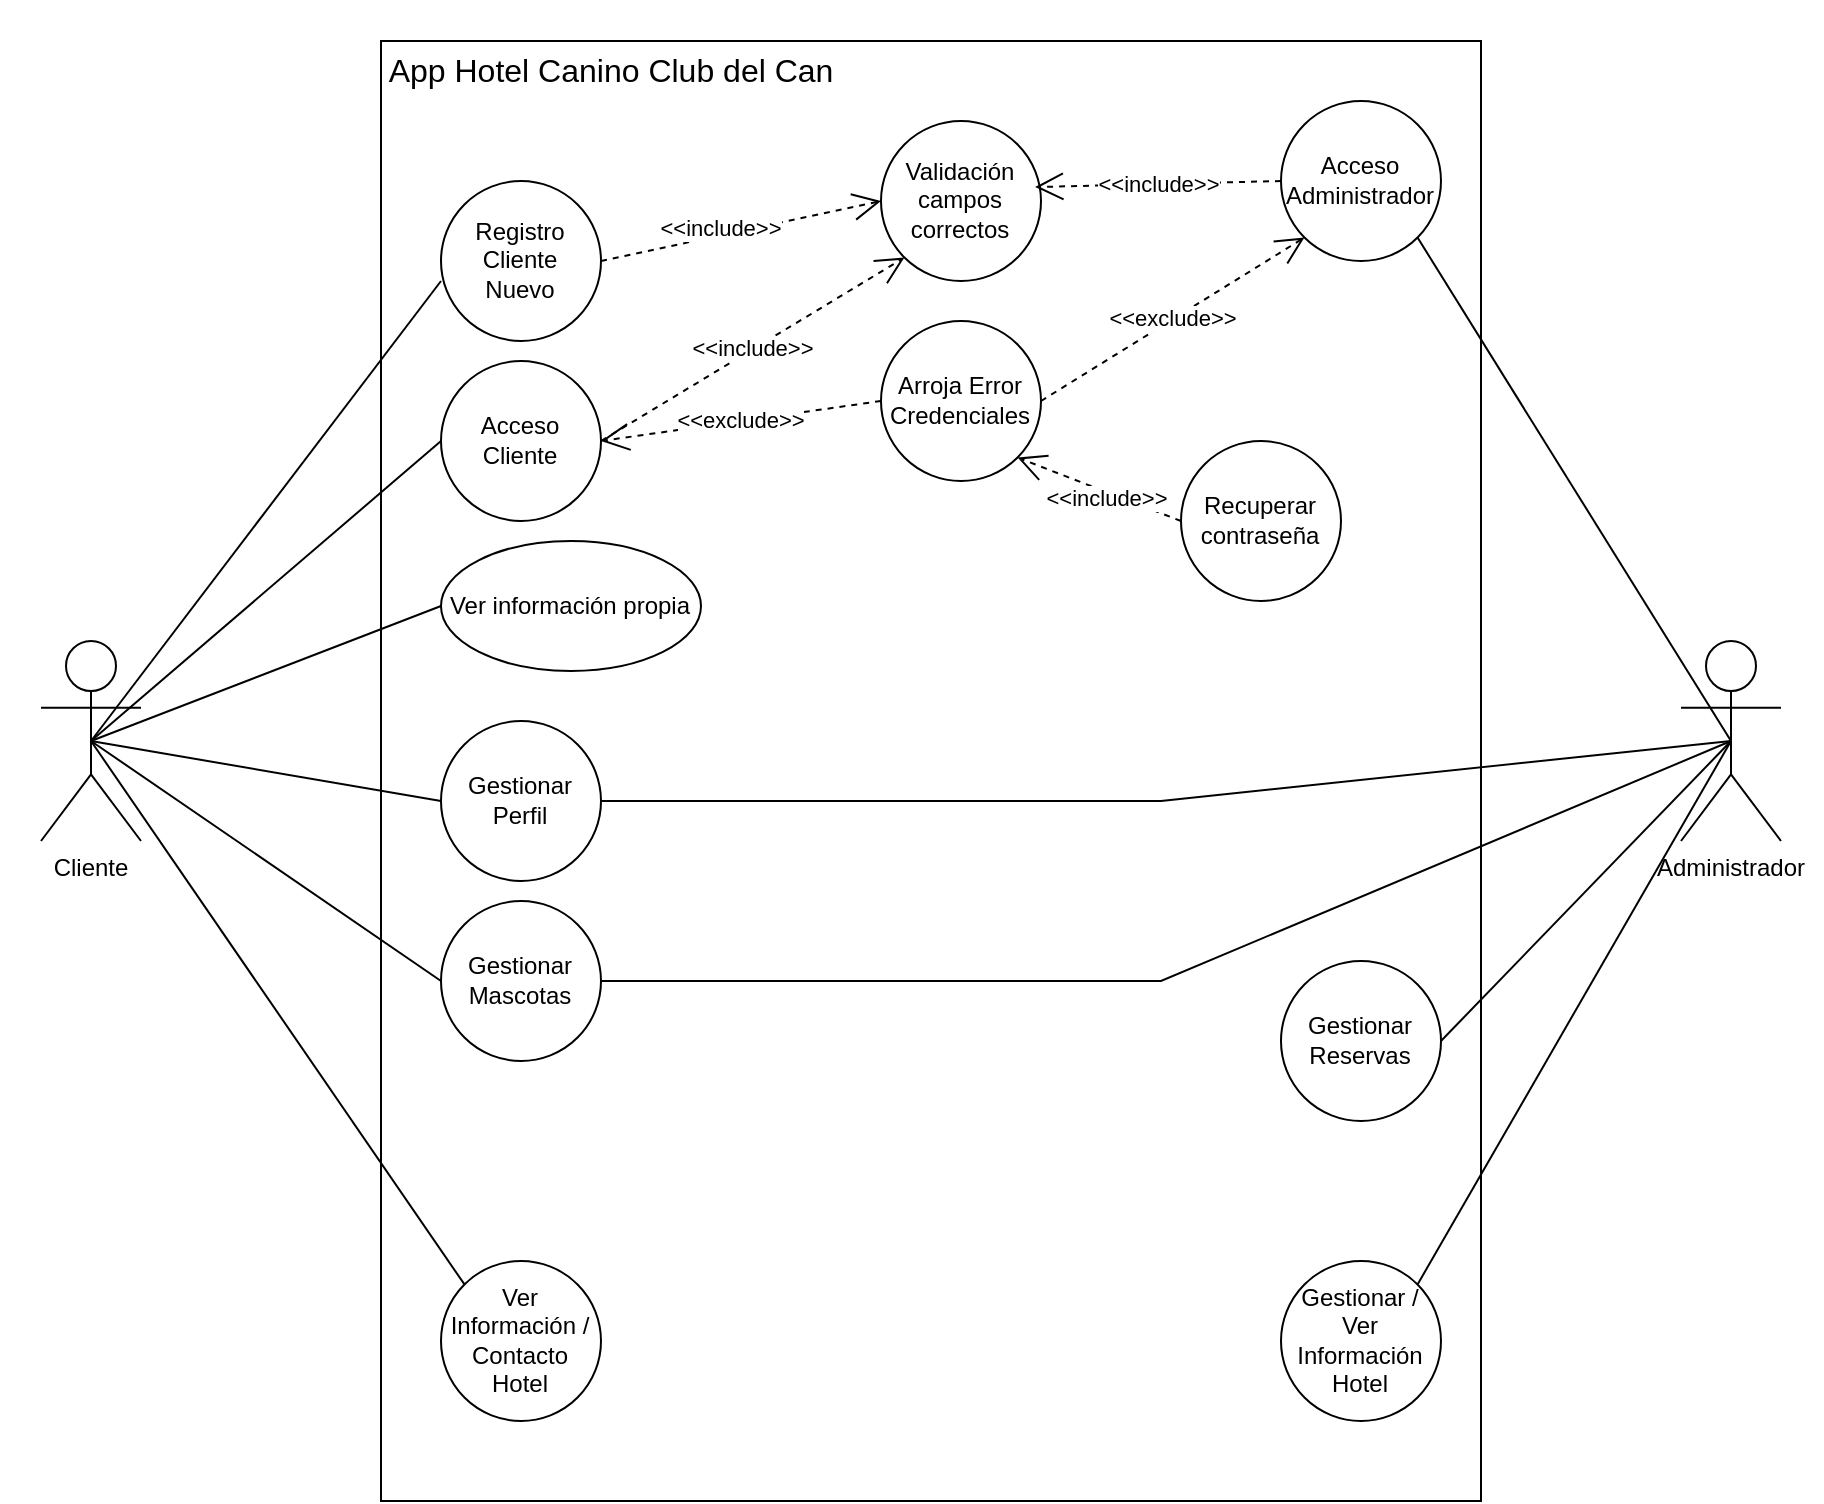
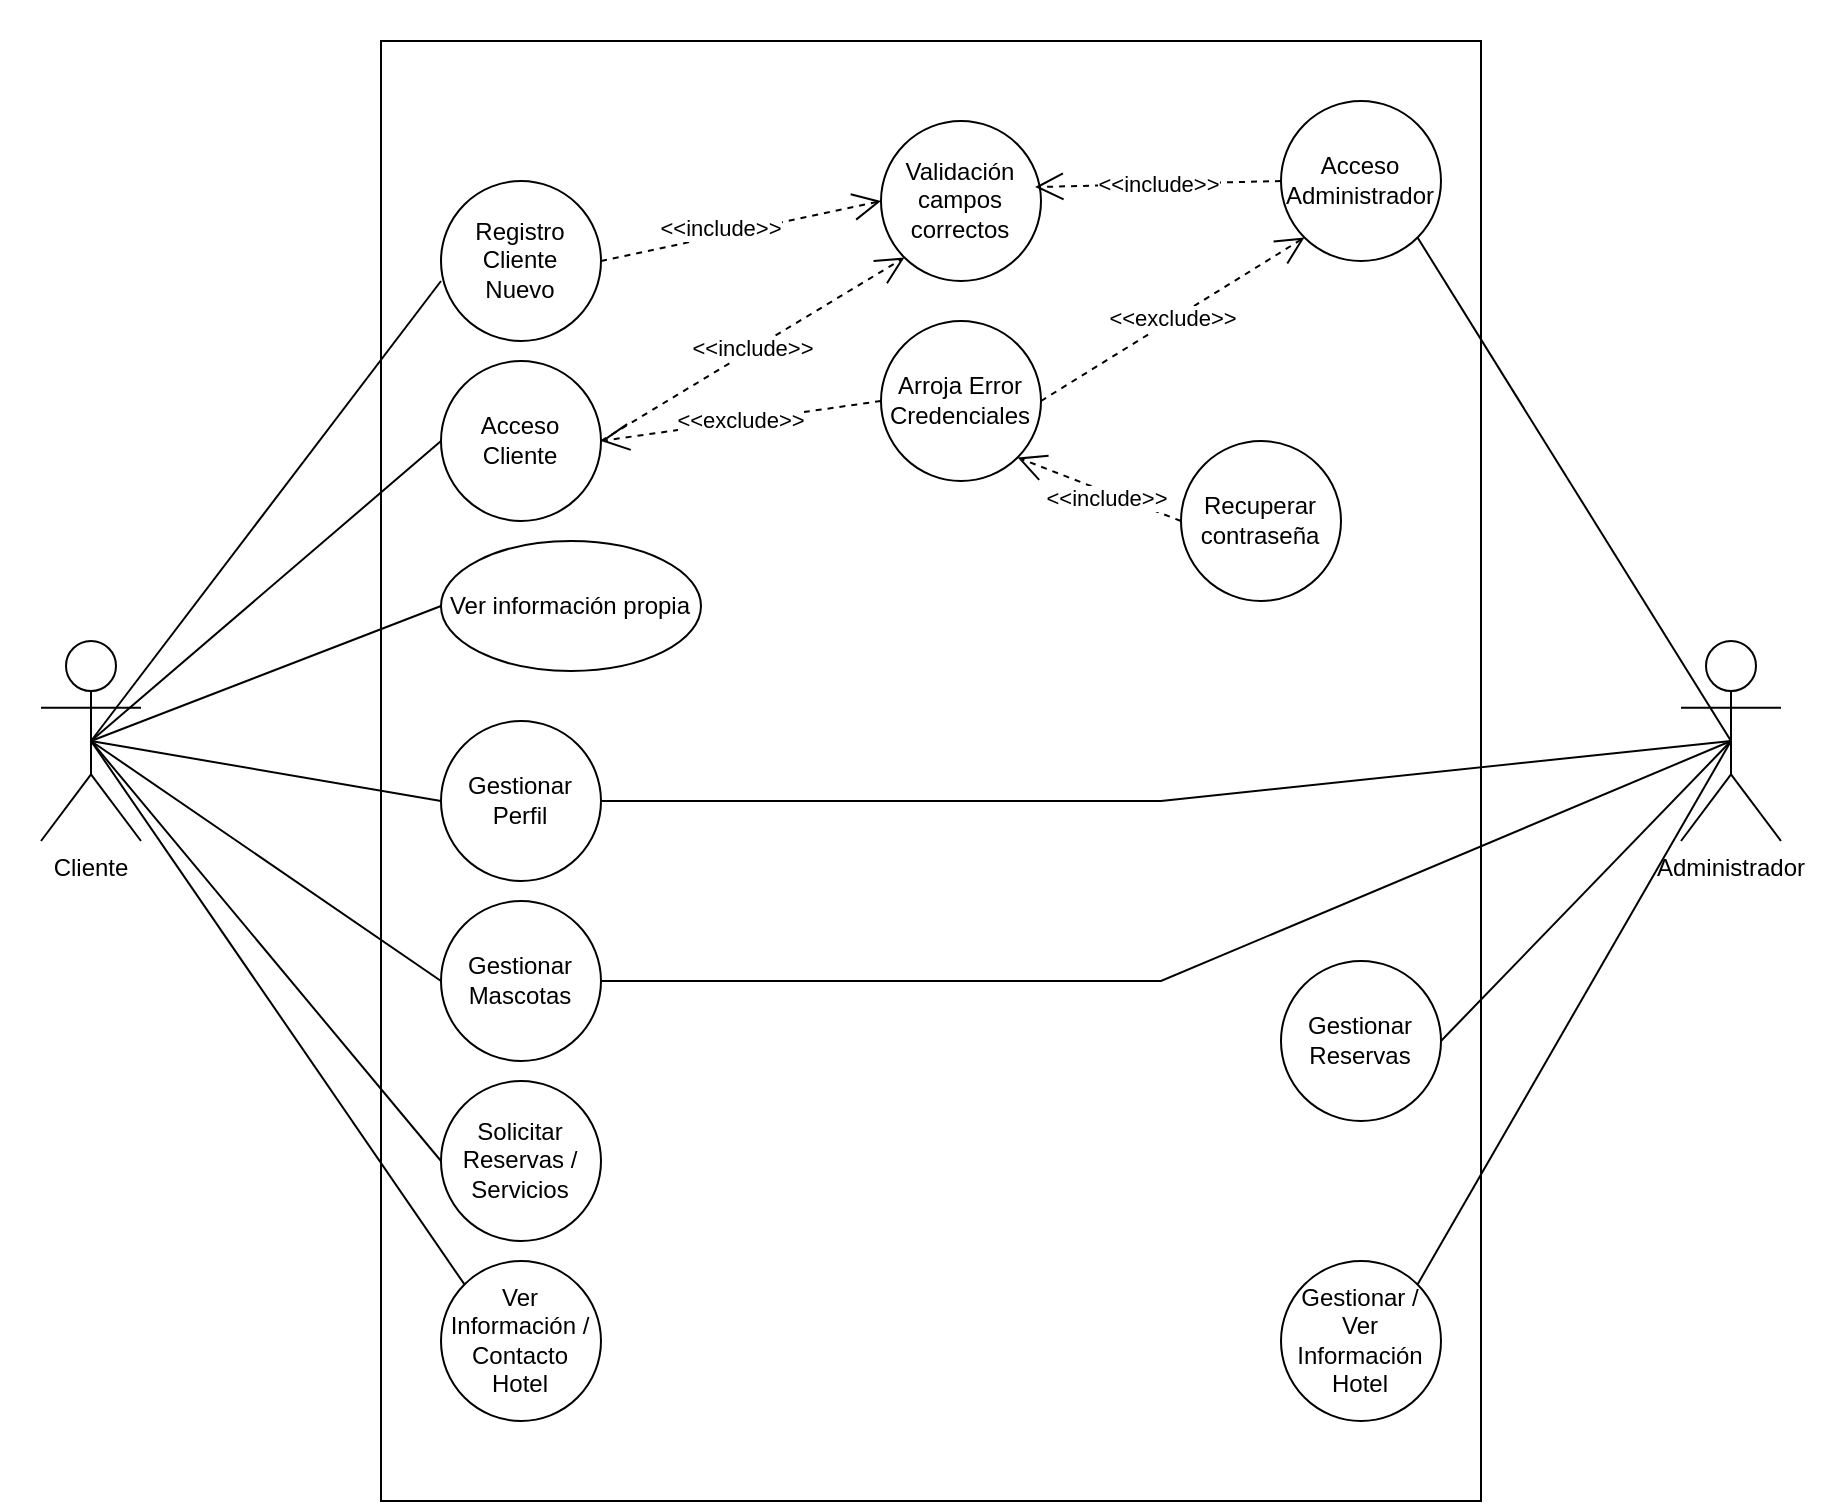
(611, 71) -> none
none -> (274, 961)
none -> (521, 1161)
